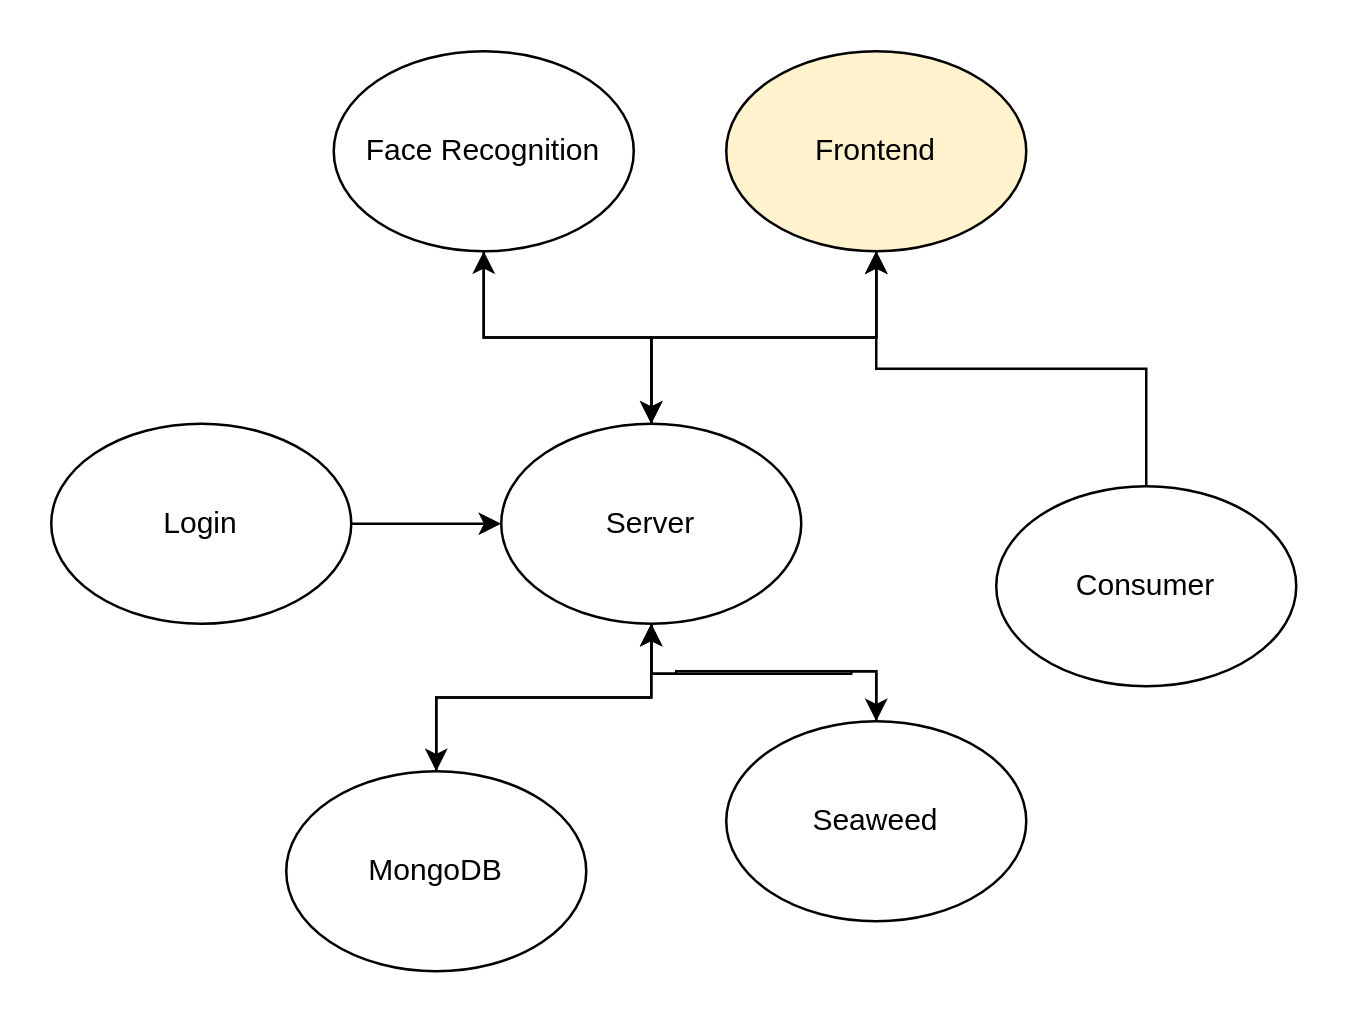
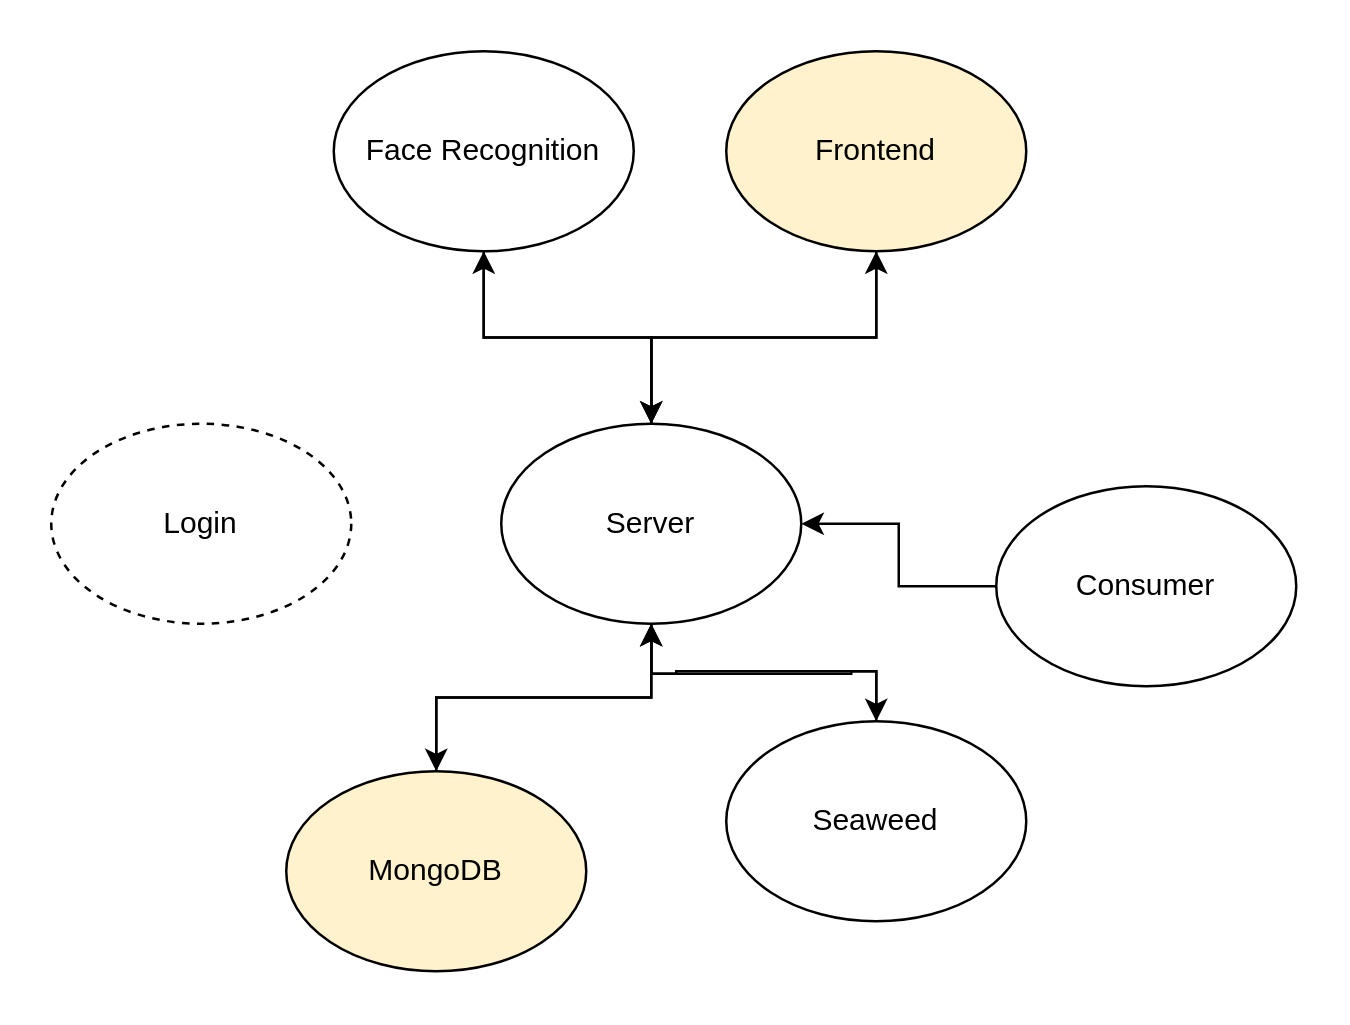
(1056, 369) -> (899, 563)
(201, 524) -> (201, 524)
(418, 524) -> none
(436, 871) -> (436, 871)
